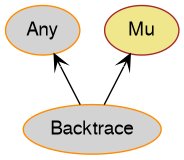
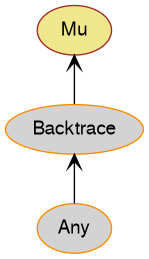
(70, 86) -> (74, 186)
